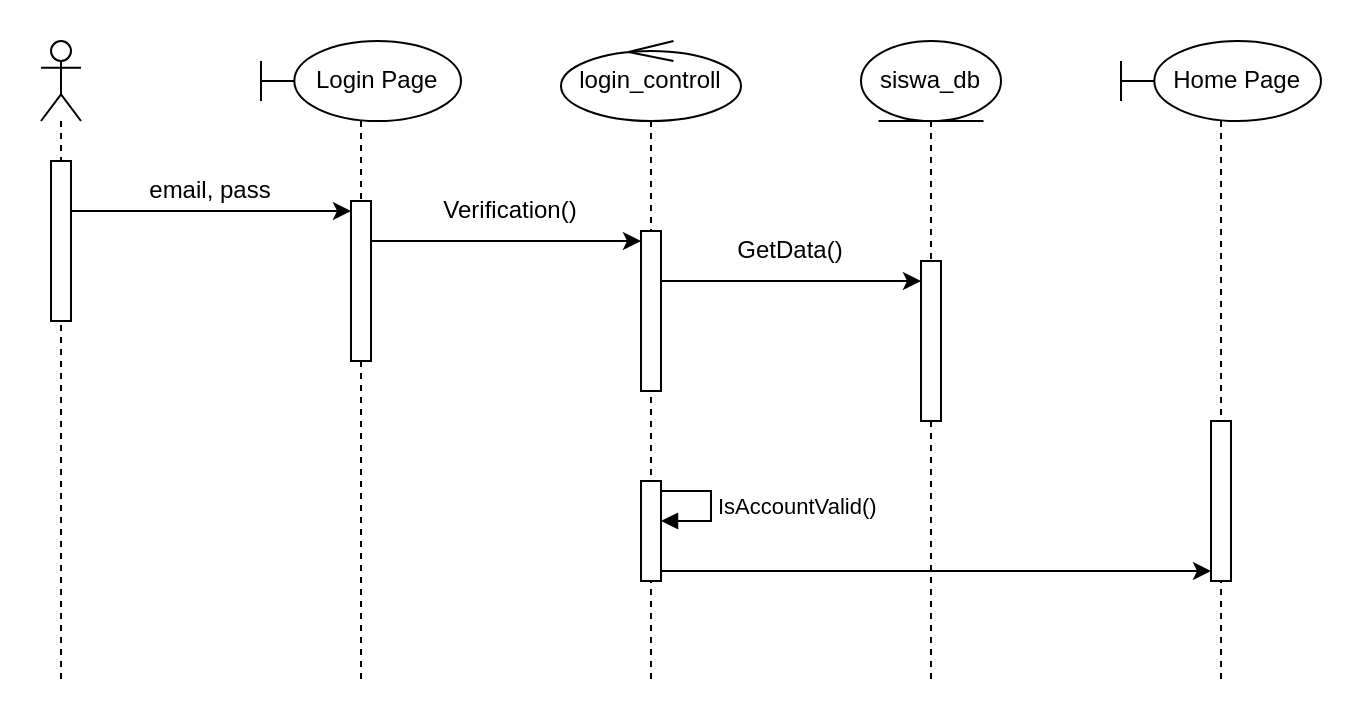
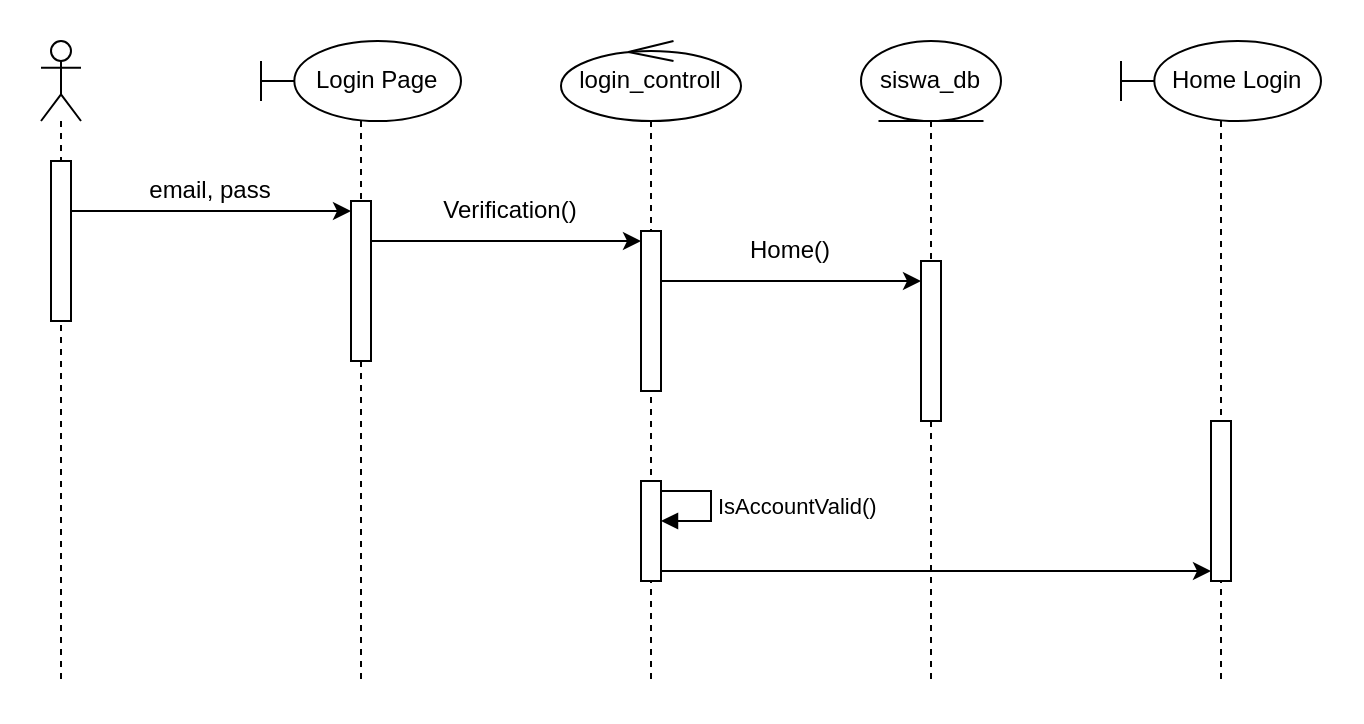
(1221, 81) -> (1221, 81)
(791, 251) -> (791, 251)
